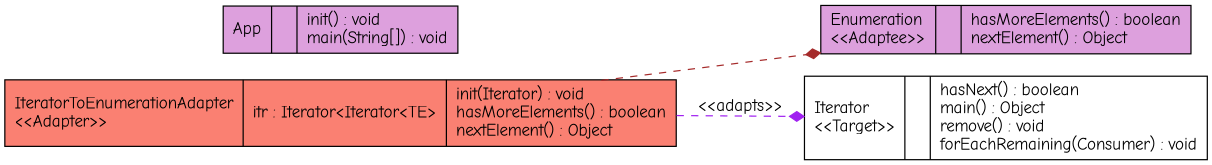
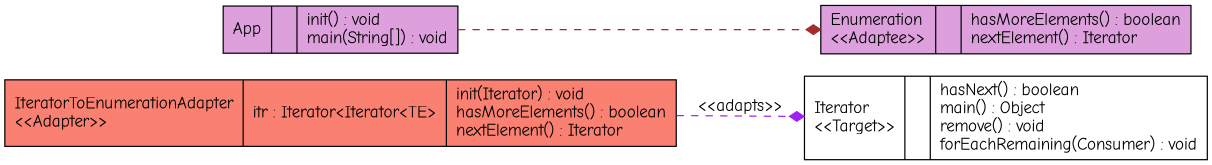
(1049, 38) -> (1054, 38)
(704, 68) -> (632, 30)
(535, 131) -> (540, 131)
